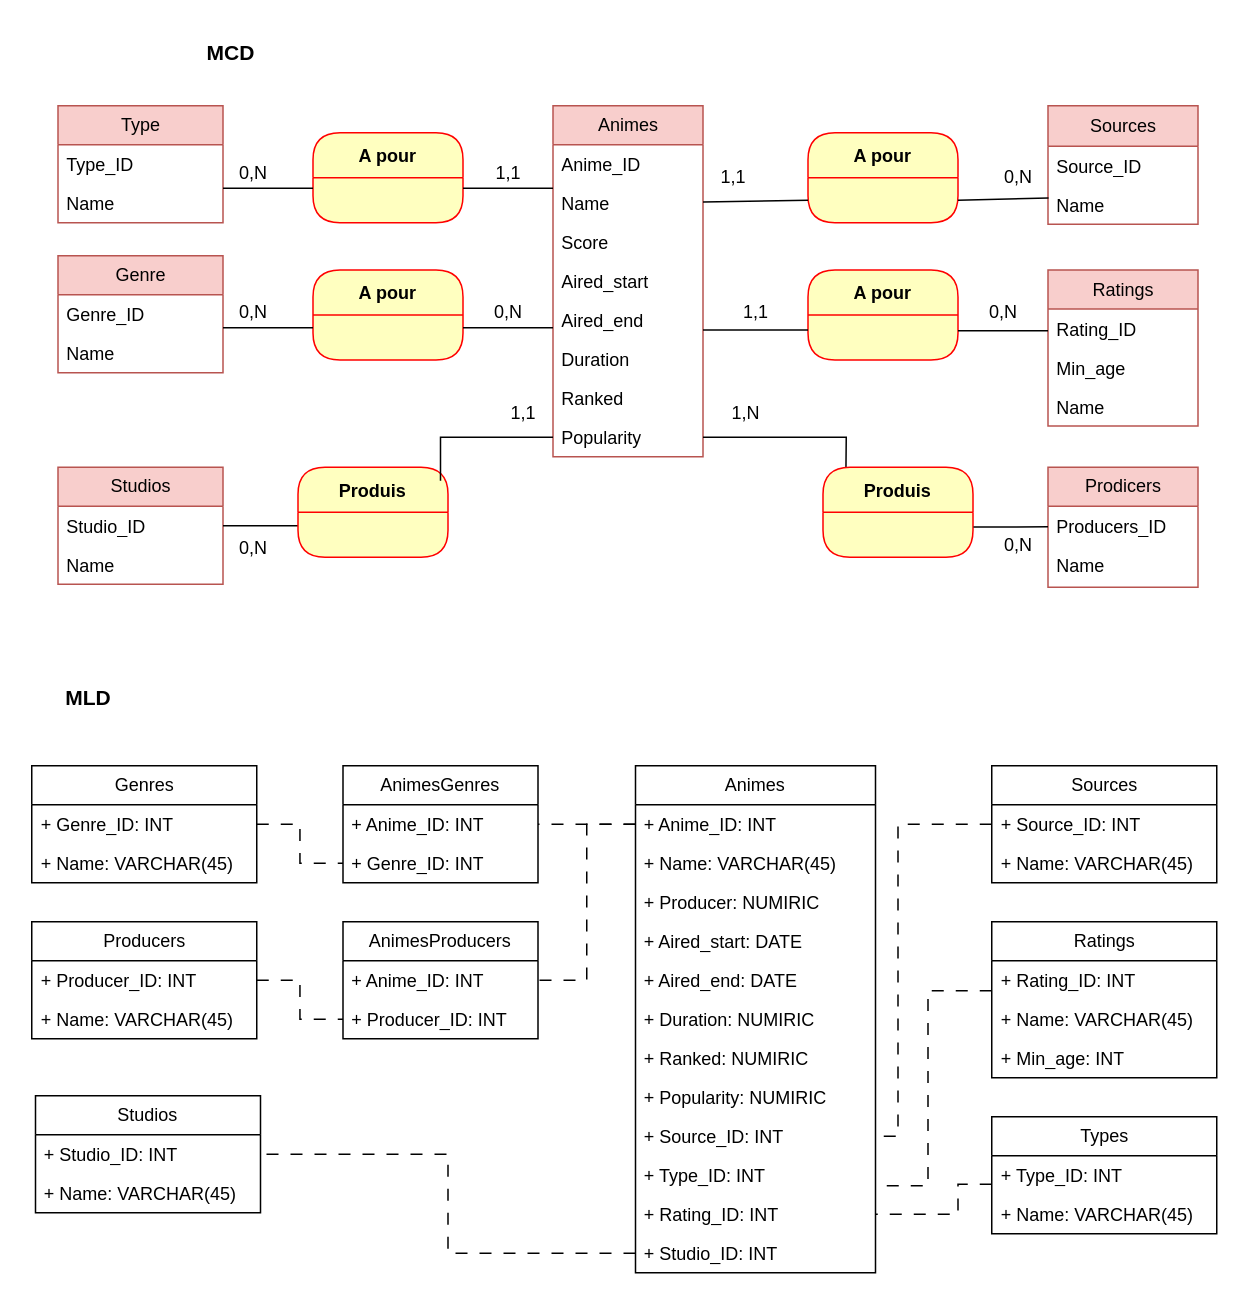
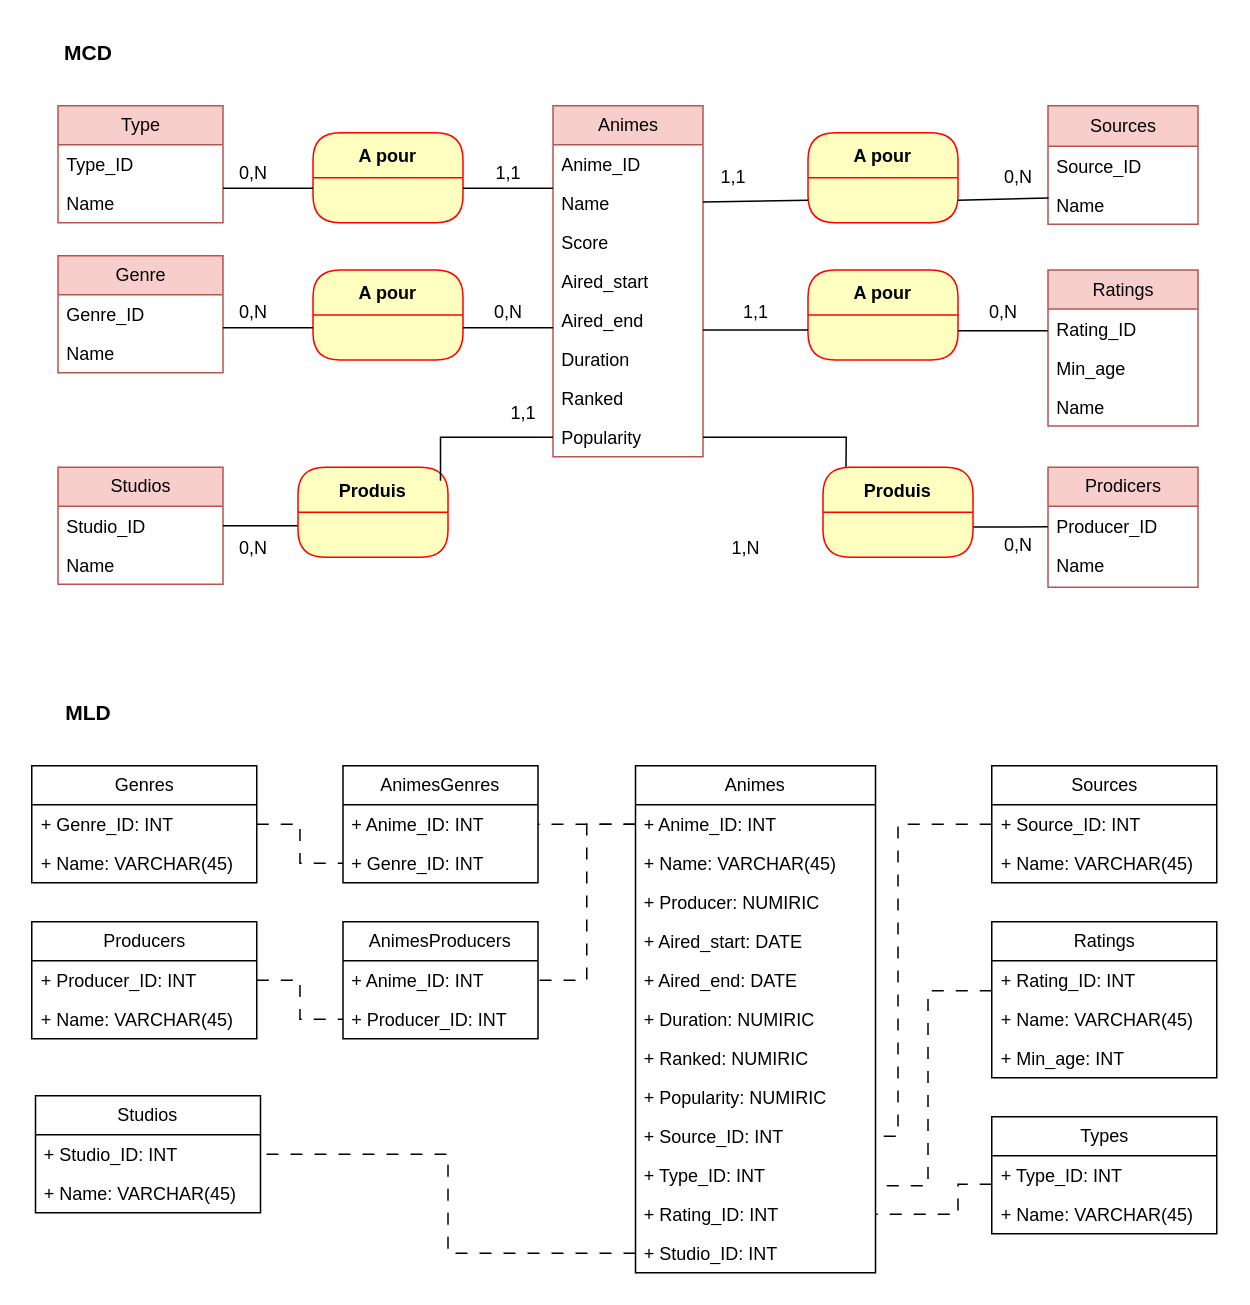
(230, 53) -> (88, 53)
(740, 413) -> (740, 548)
(1117, 528) -> (1112, 528)
(88, 698) -> (88, 713)
